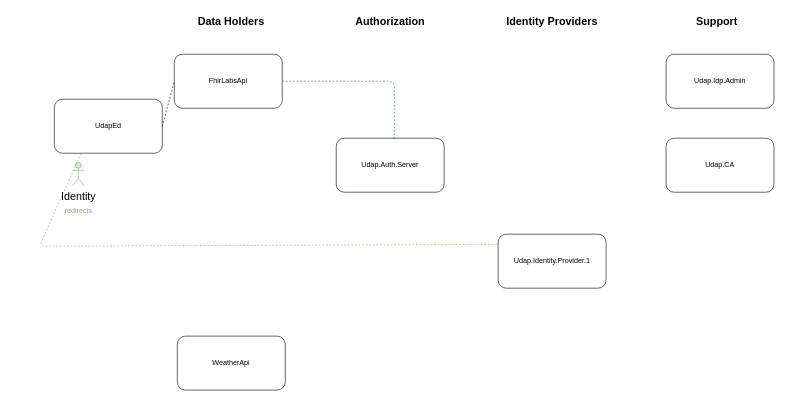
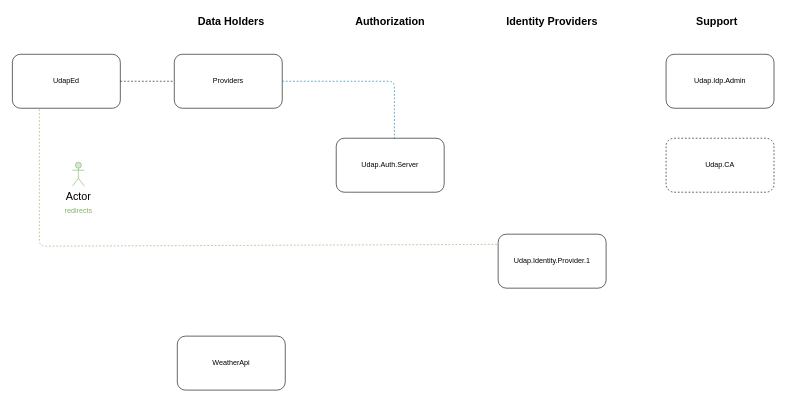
(228, 81) -> (228, 81)
(108, 126) -> (66, 81)
(720, 165) -> (720, 165)
(79, 203) -> (79, 203)
